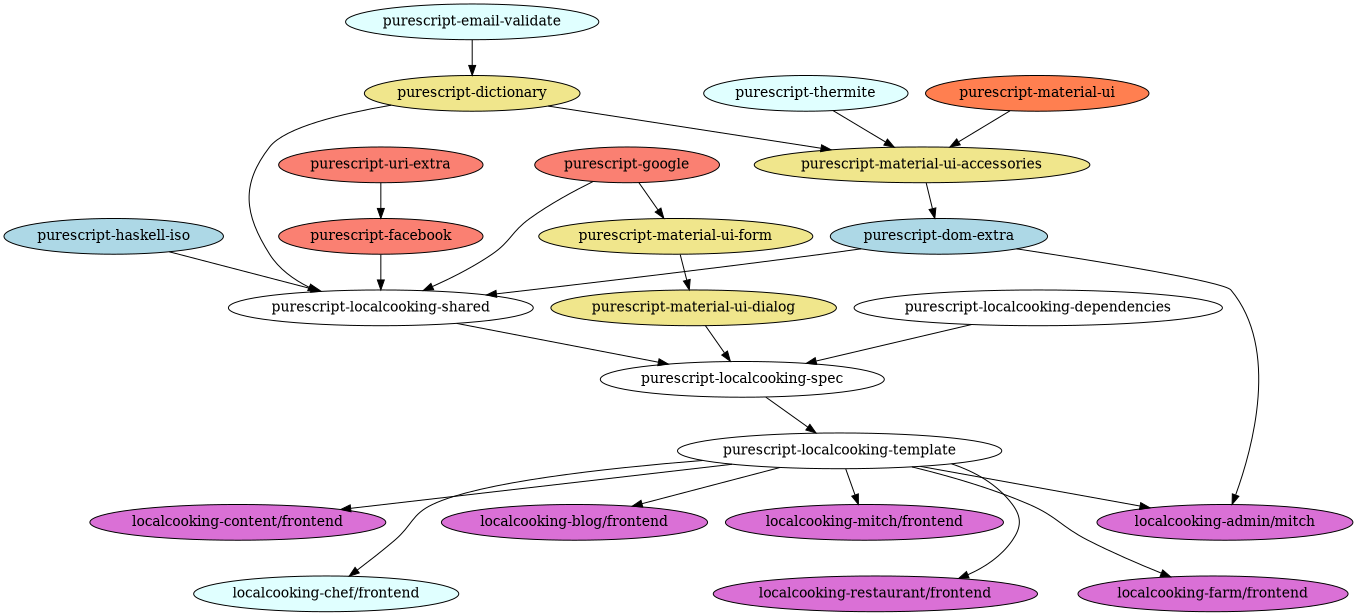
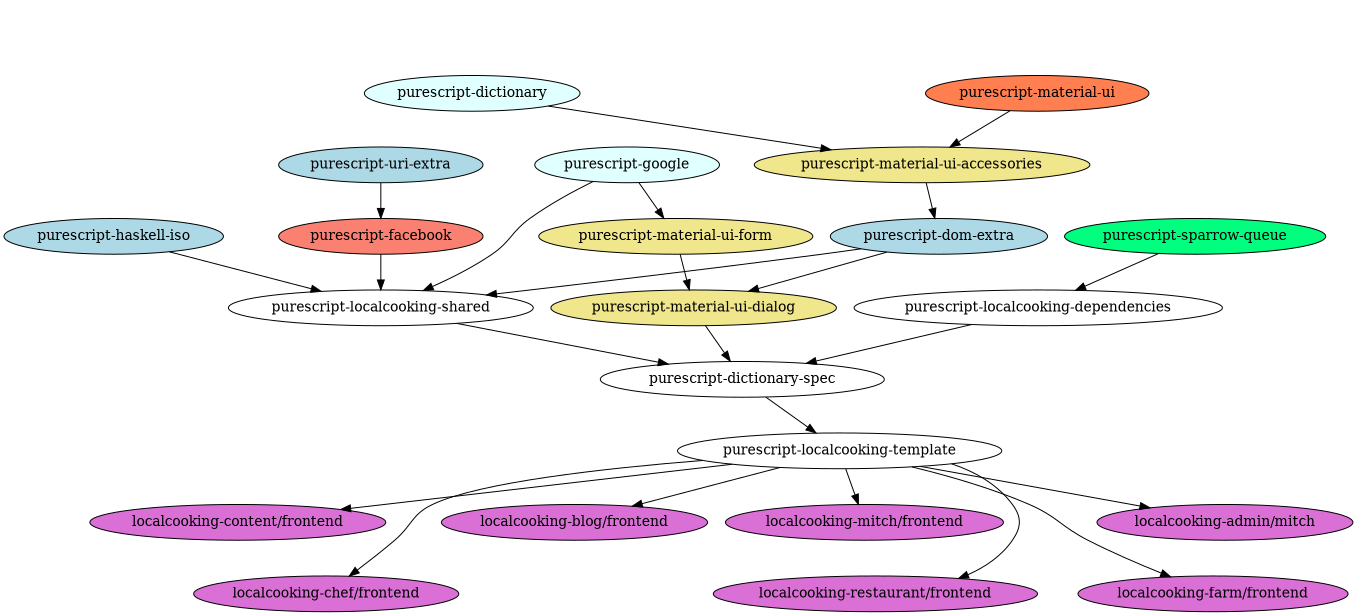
(472, 22) -> none
(472, 93) -> (472, 93)
(806, 93) -> none
(259, 163) -> none
(381, 165) -> (381, 165)
(627, 165) -> (627, 165)
none -> (1195, 236)
(1229, 289) -> (823, 270)
(742, 379) -> (742, 379)
(326, 594) -> (326, 594)
